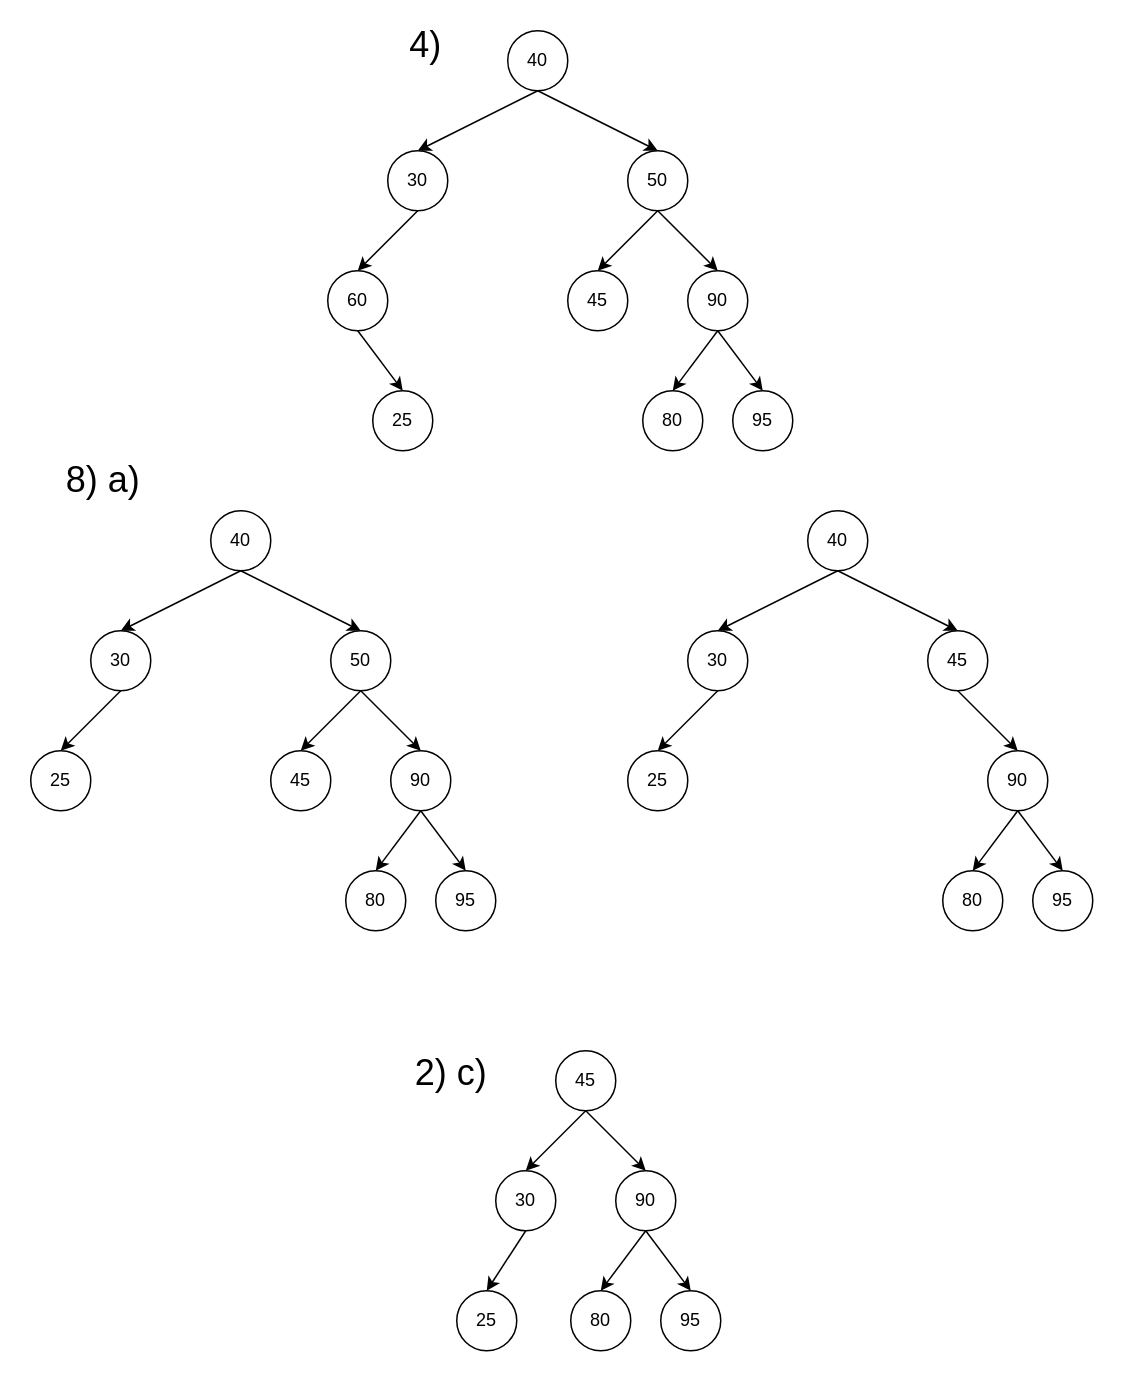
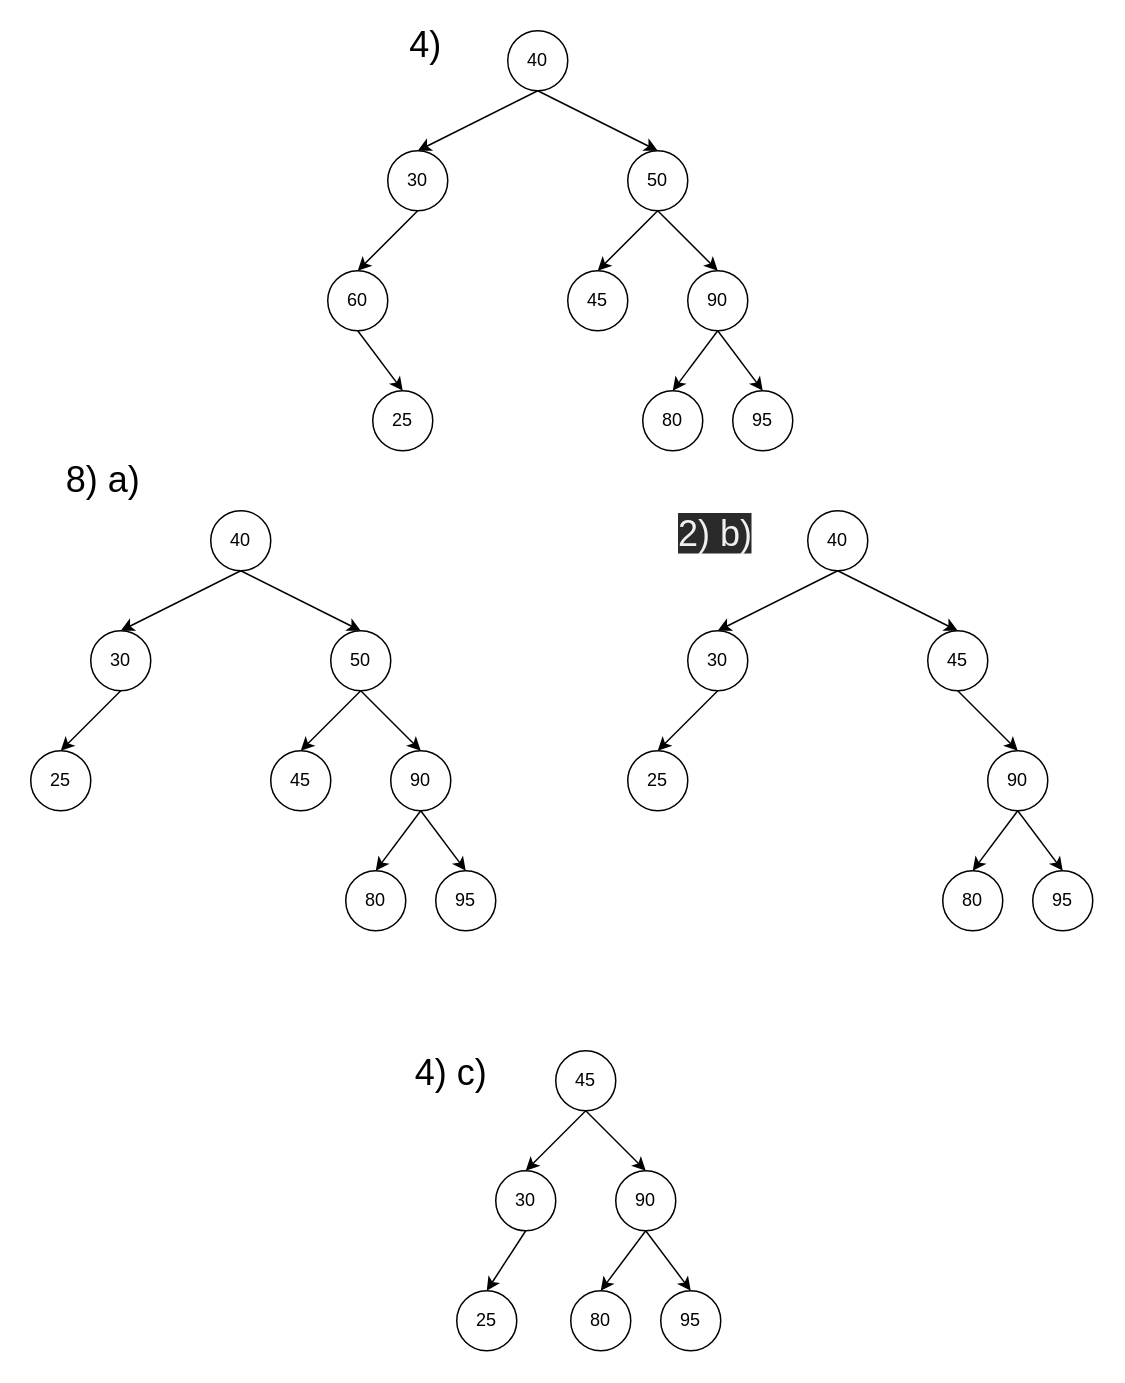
none -> (728, 533)
(452, 1073) -> (452, 1073)
